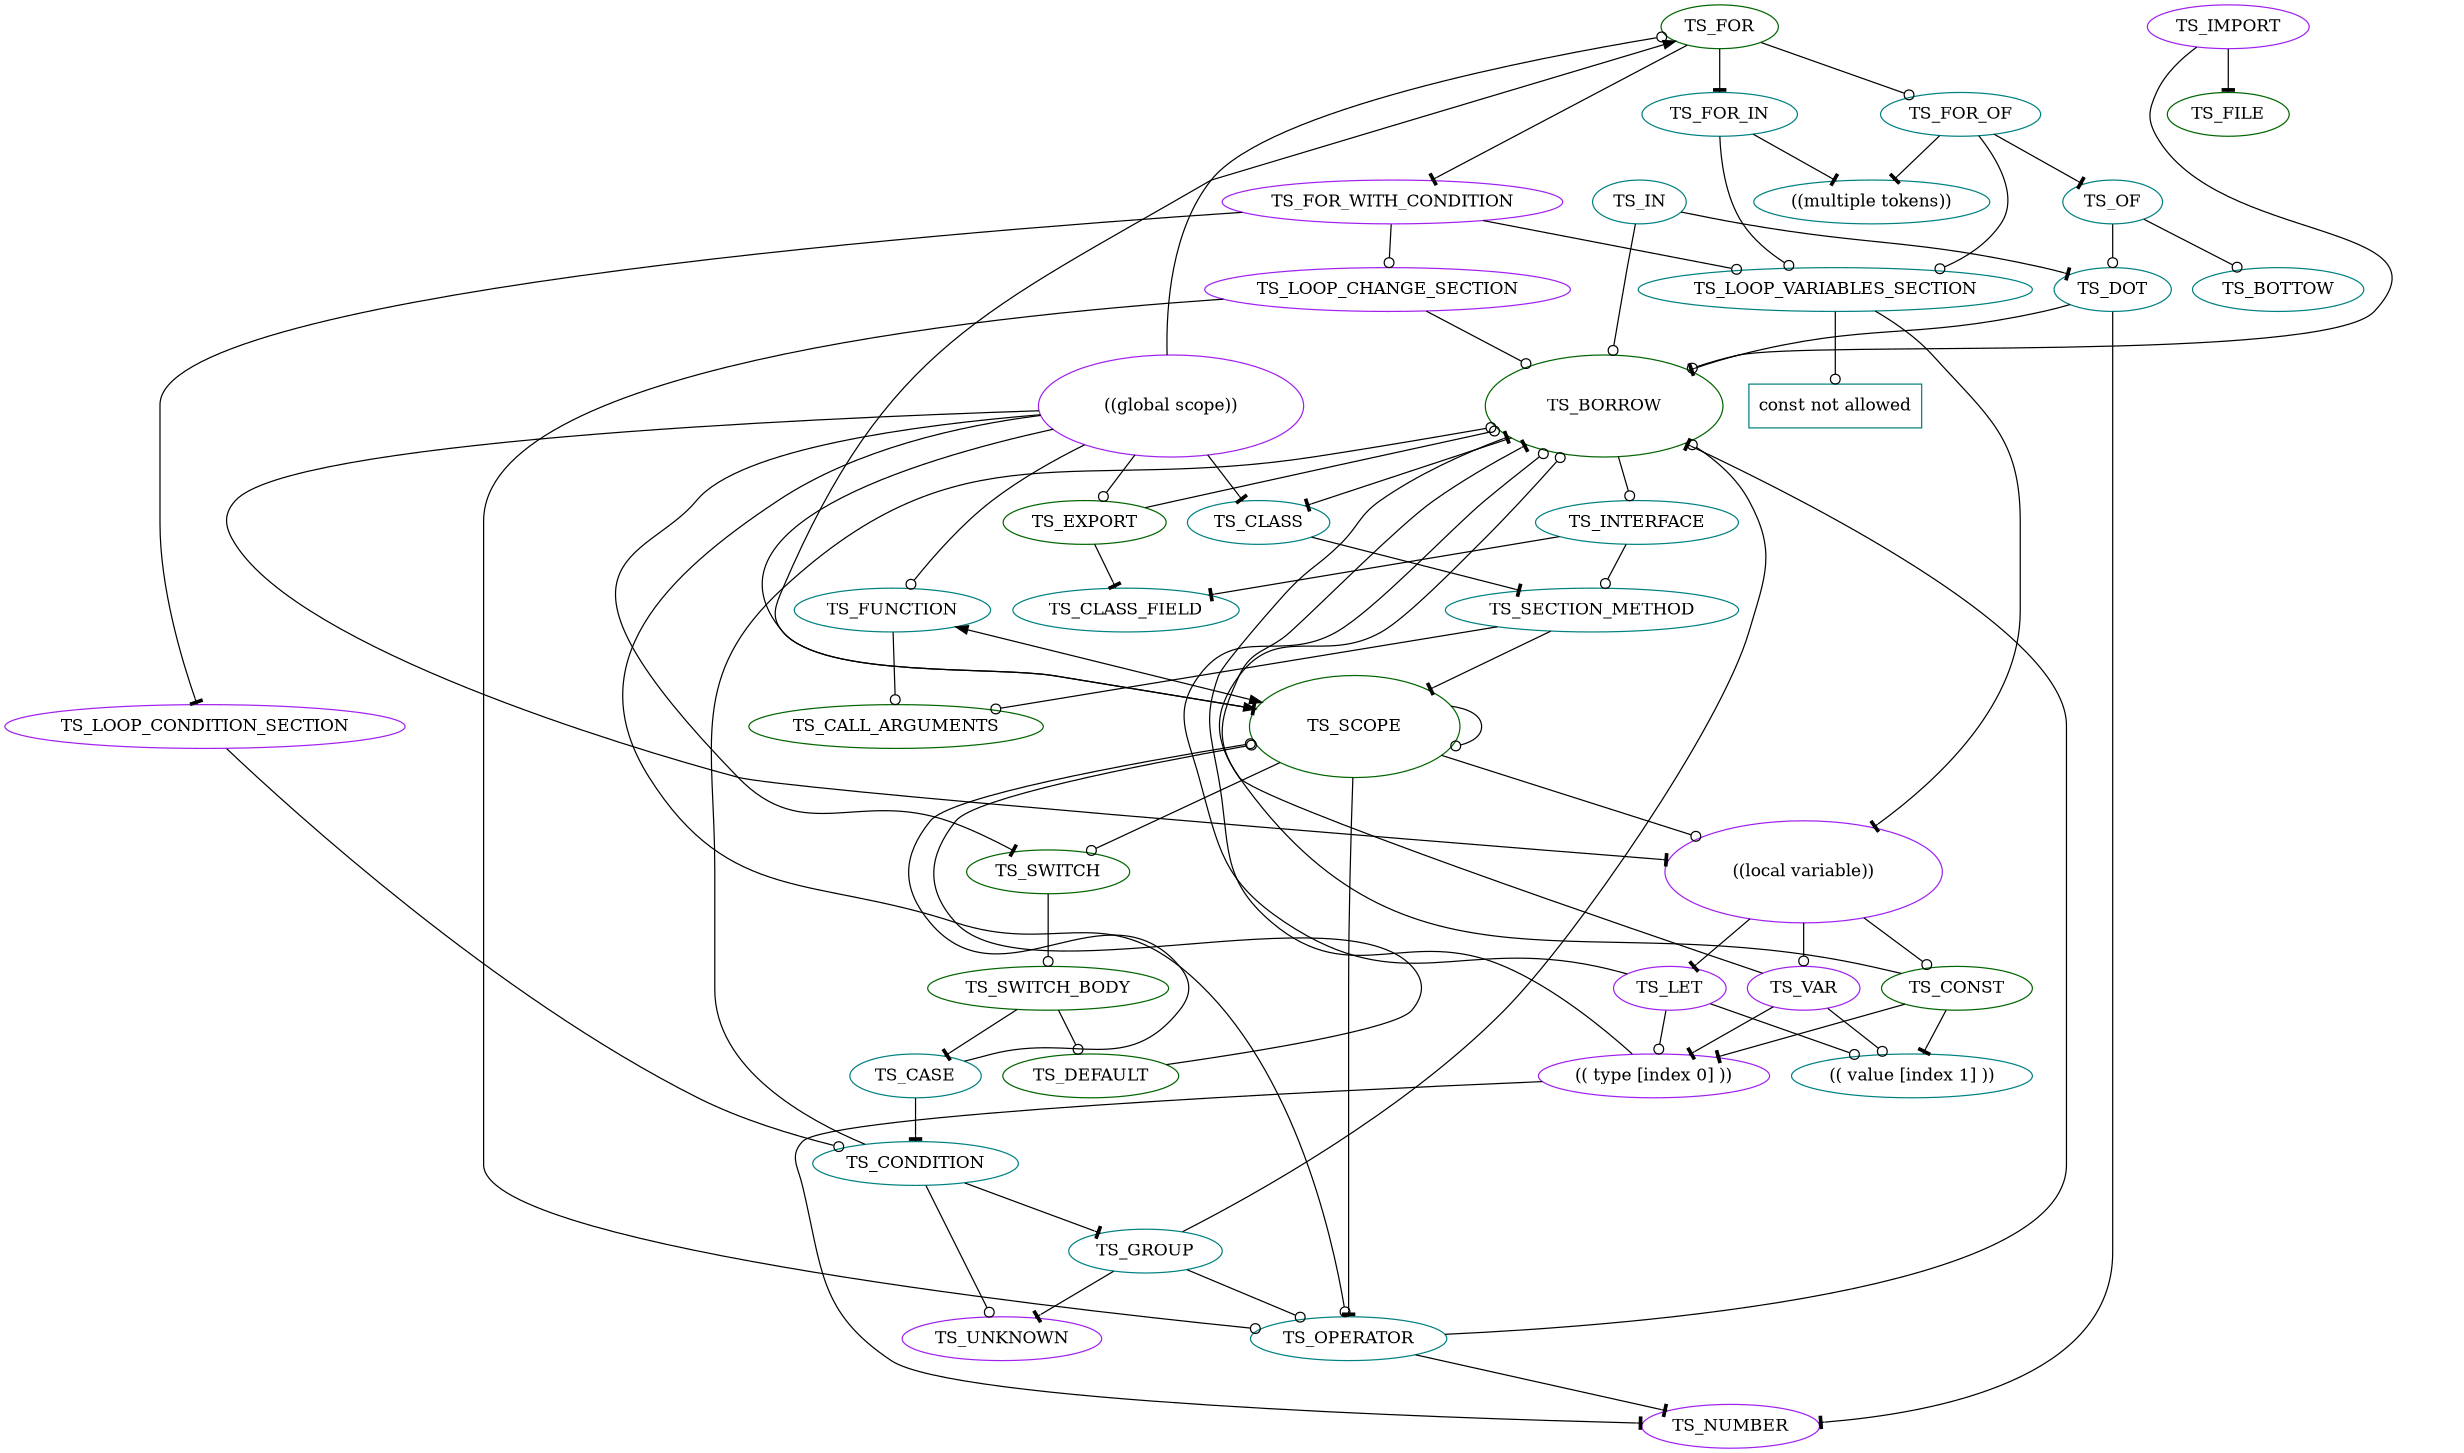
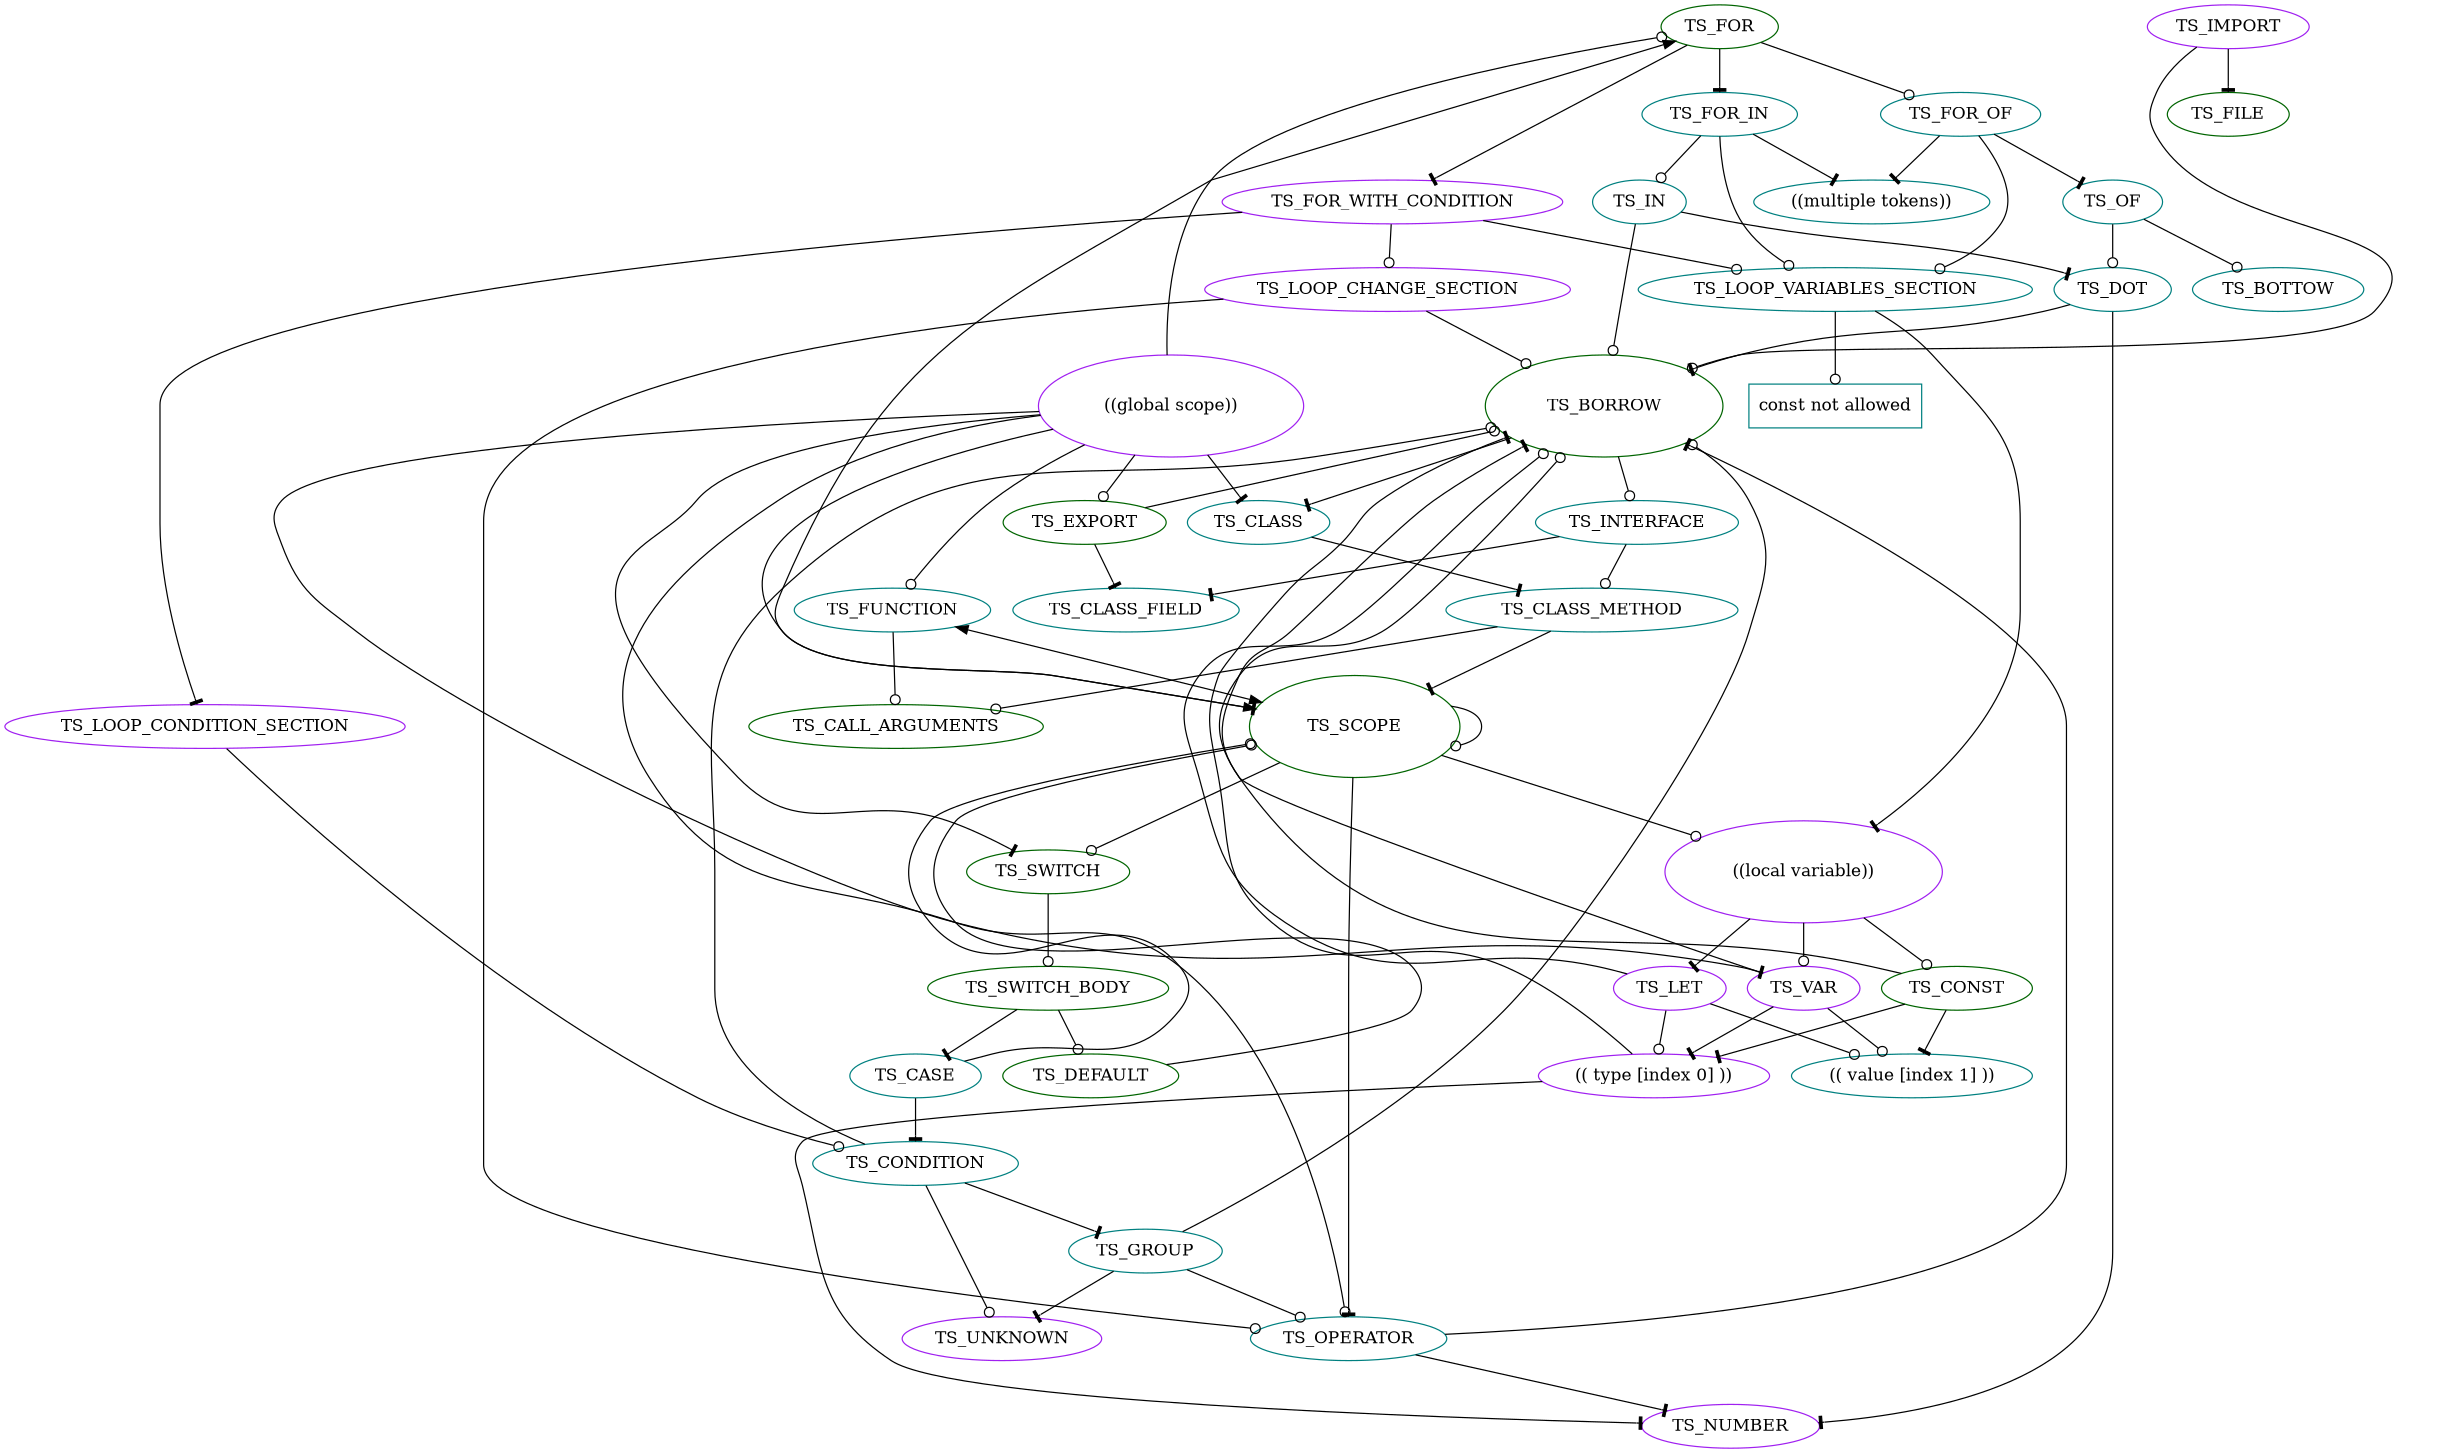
none -> (1683, 155)
(1592, 610) -> (1592, 610)
(503, 702) -> (591, 770)
